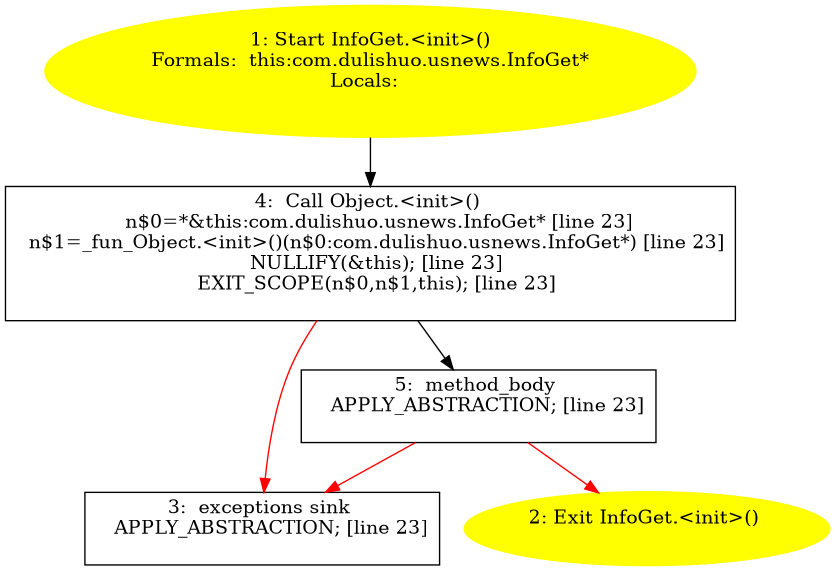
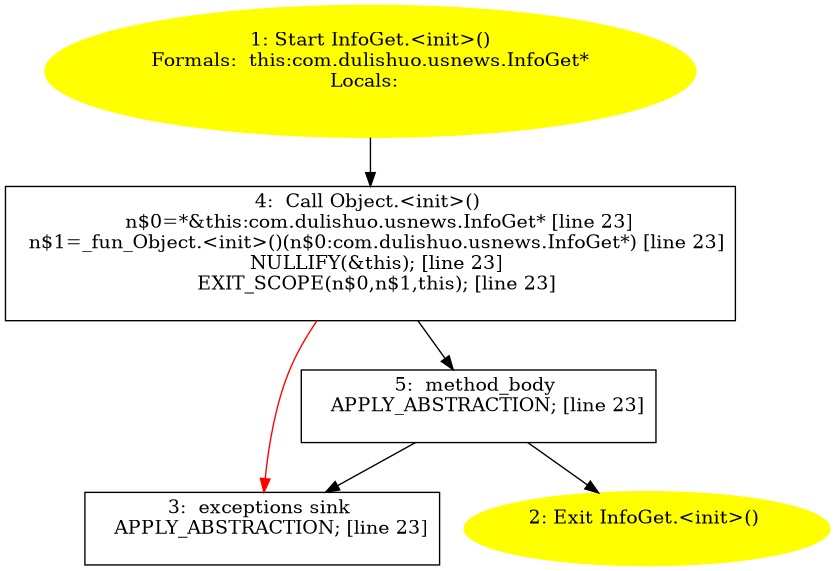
(377, 464) -> (377, 464)
(558, 464) -> (558, 464)
